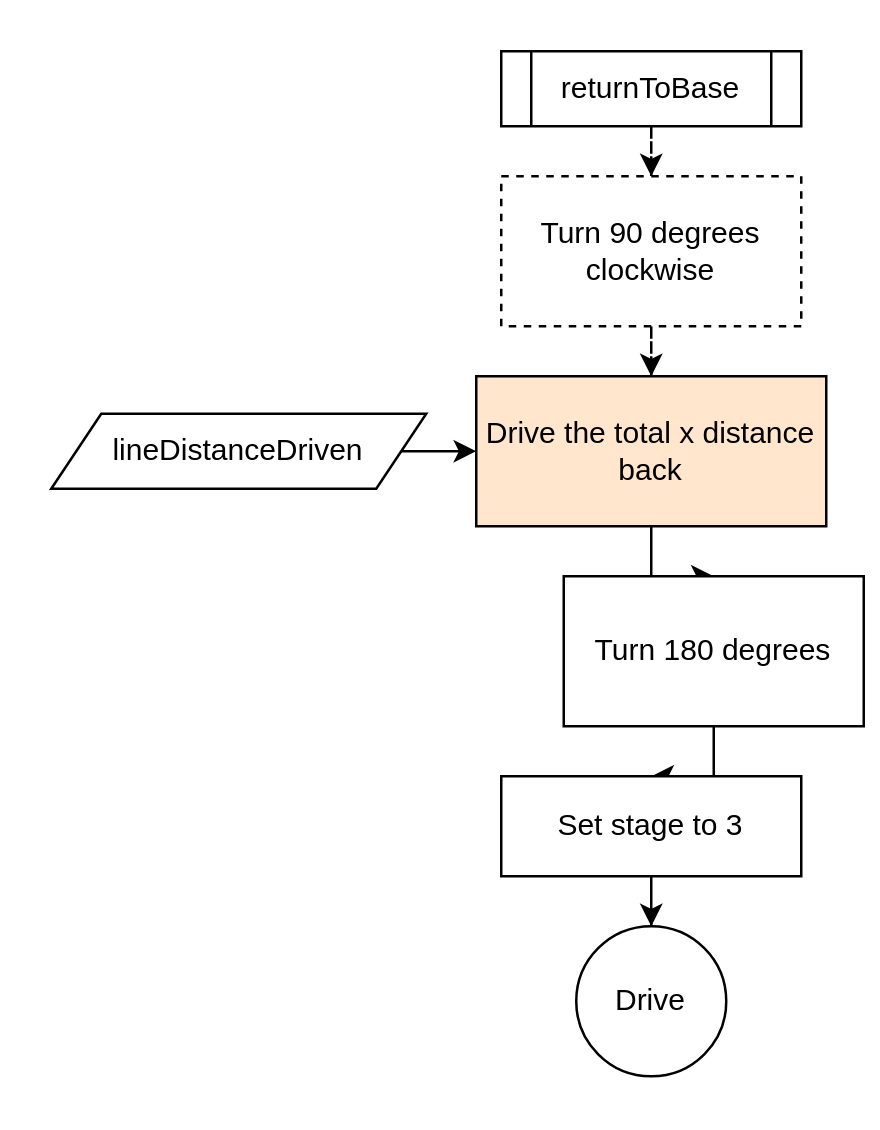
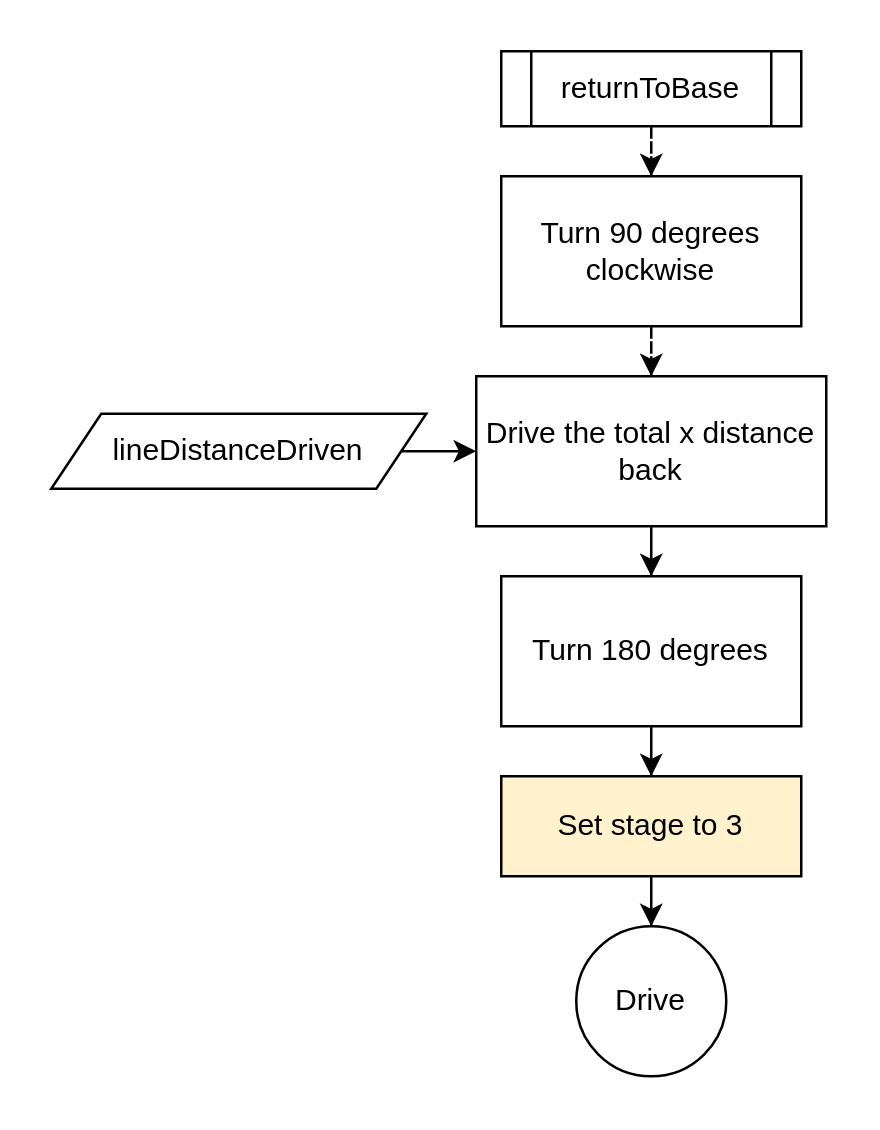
(651, 251) -> (651, 251)
(651, 451) -> (651, 451)
(714, 651) -> (651, 651)
(651, 826) -> (651, 826)
